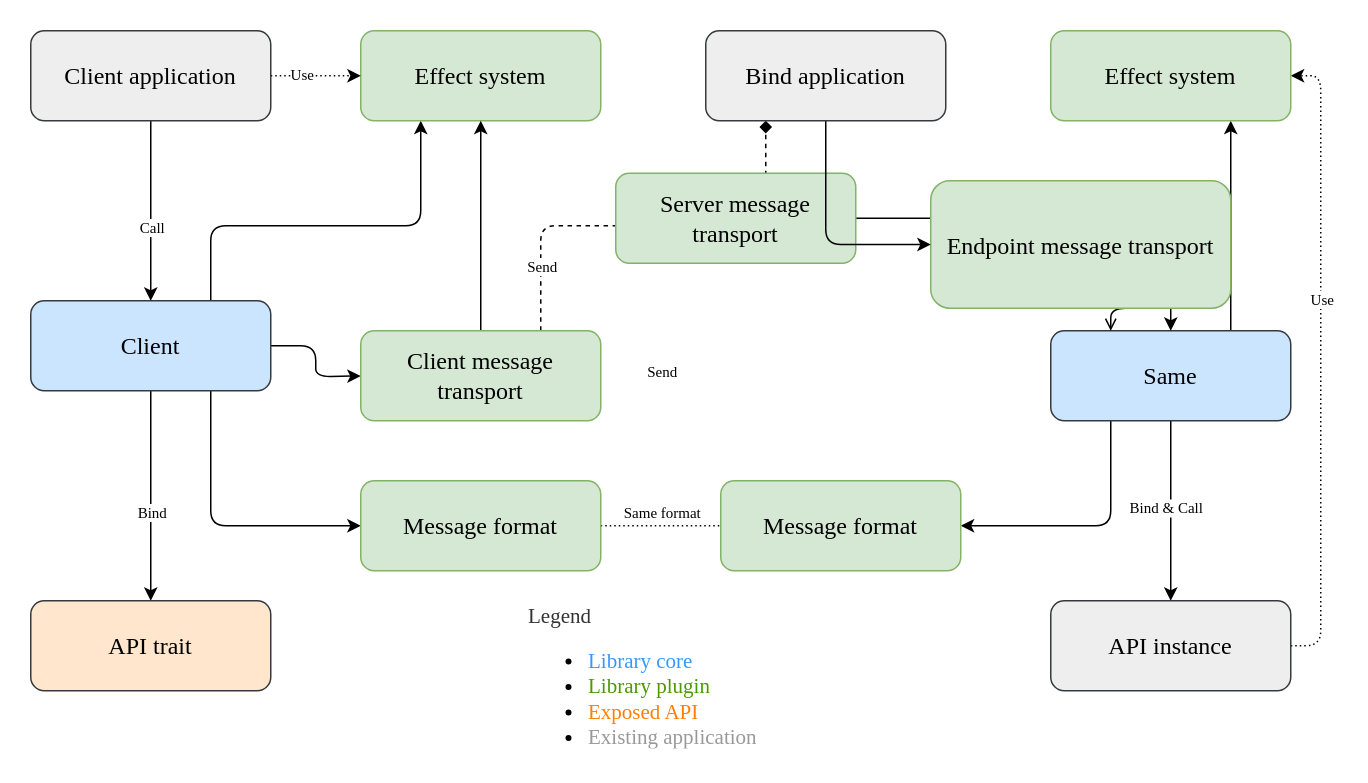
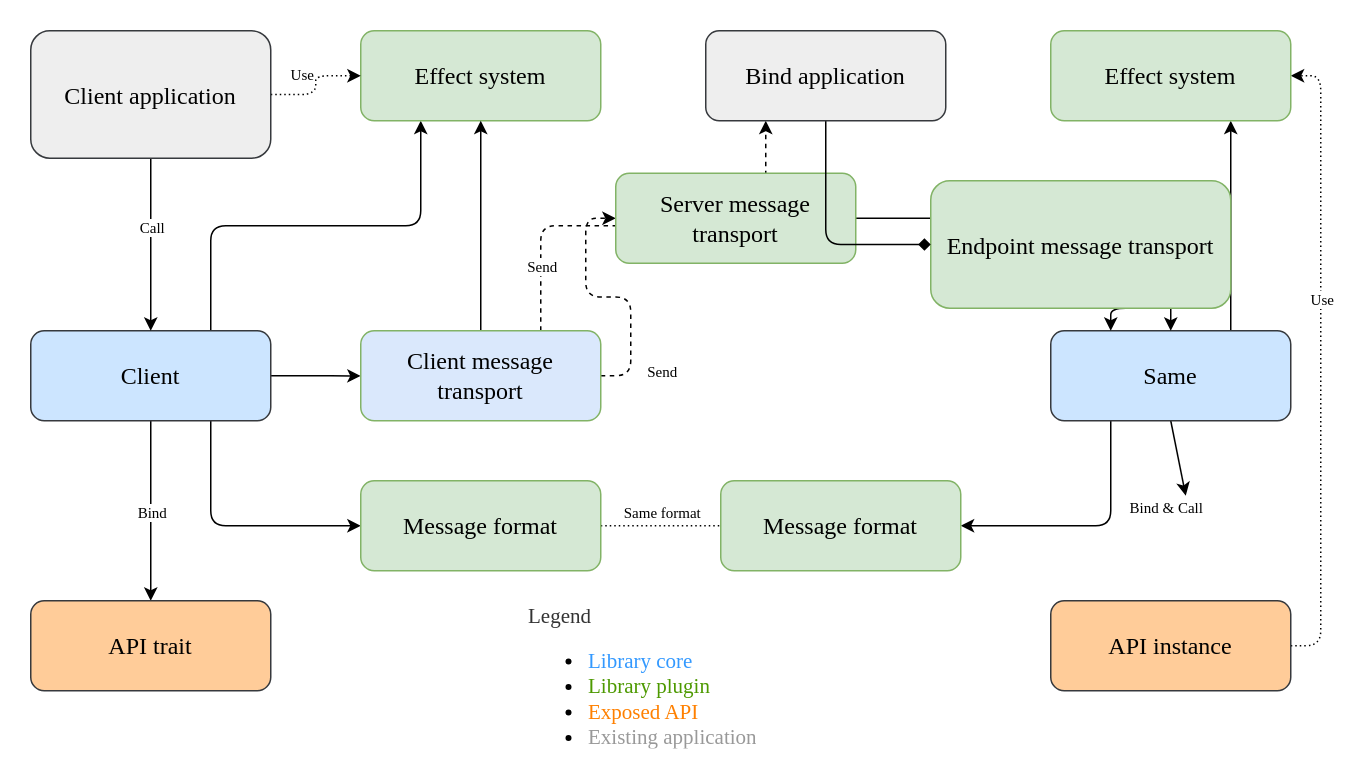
(151, 76) -> (151, 95)
(766, 133) -> (766, 132)
(919, 245) -> (918, 245)
none -> (614, 297)
(1111, 318) -> (1111, 313)
(151, 346) -> (151, 376)
(481, 376) -> (481, 376)
(1171, 460) -> (1177, 454)
(151, 646) -> (151, 646)
(1171, 646) -> (1171, 646)
